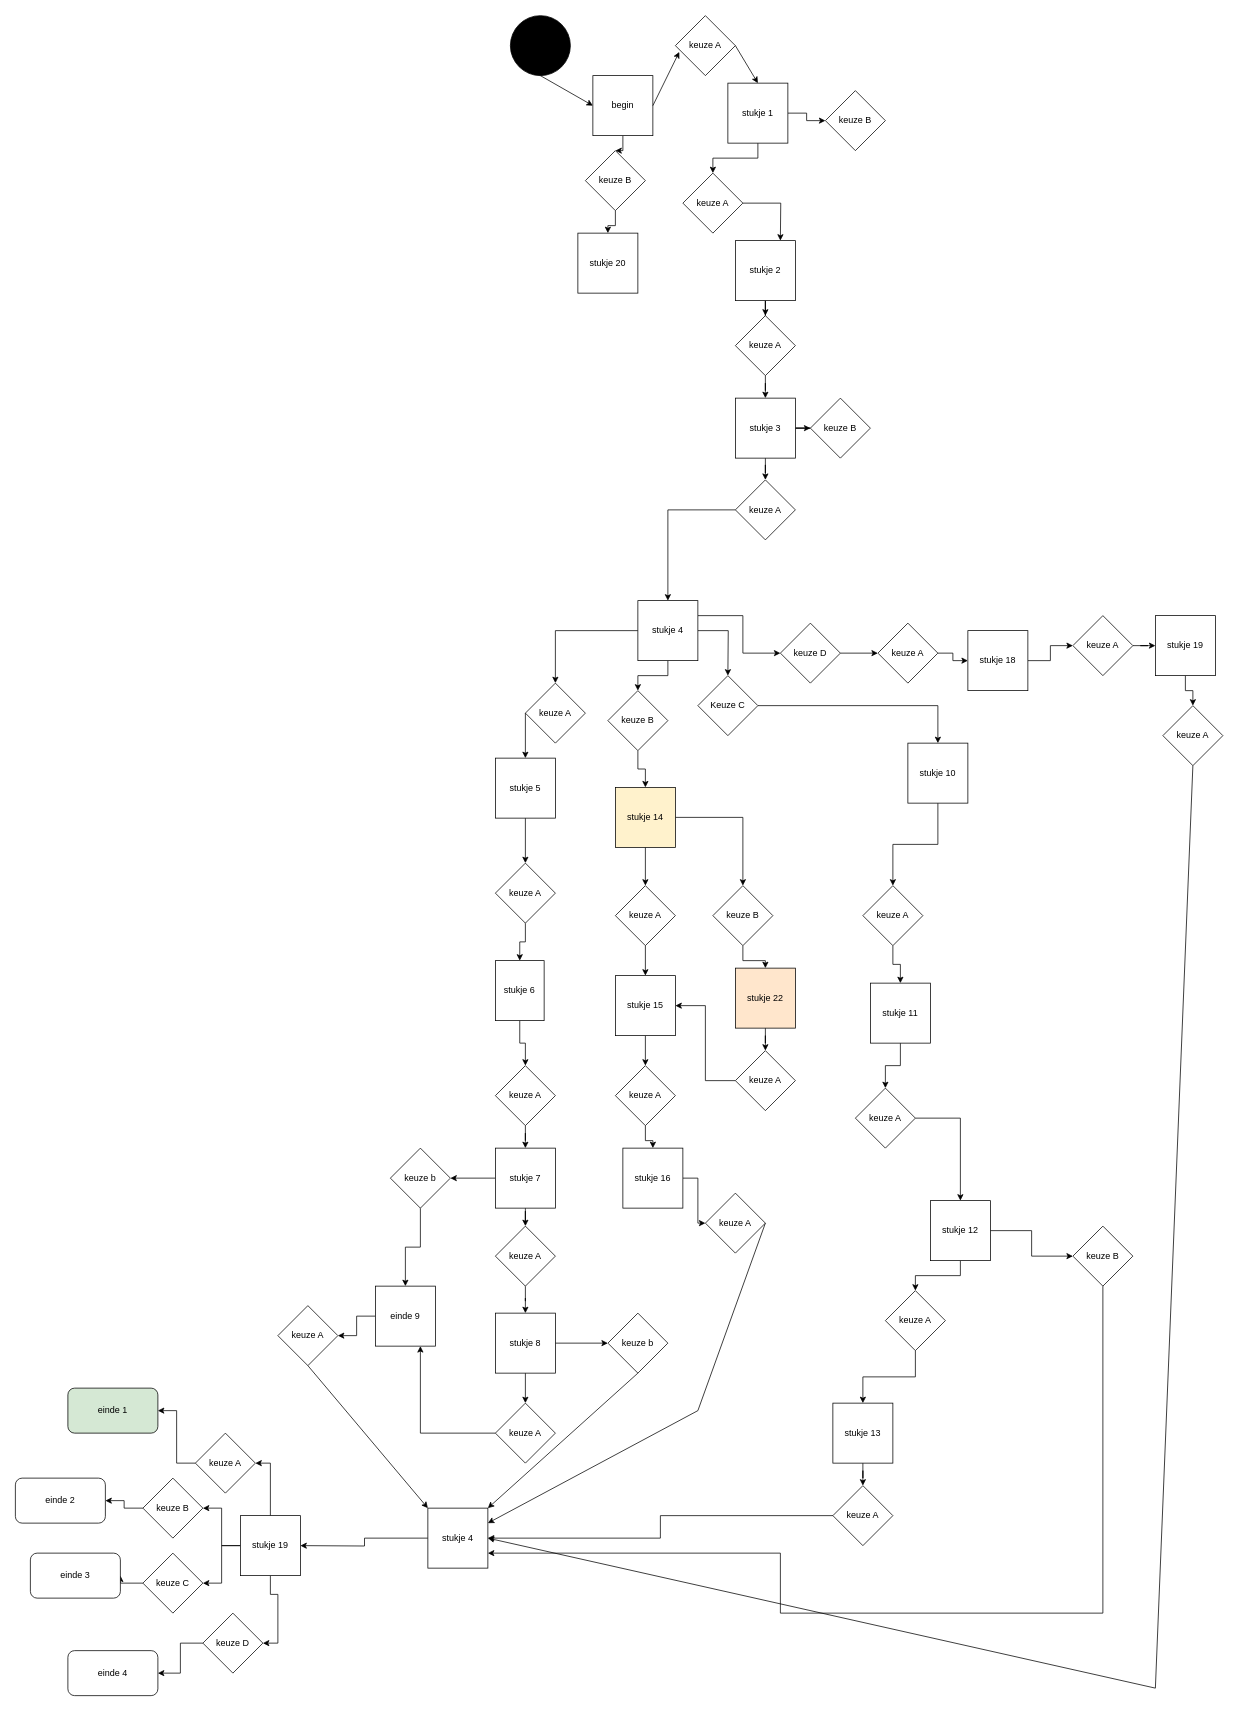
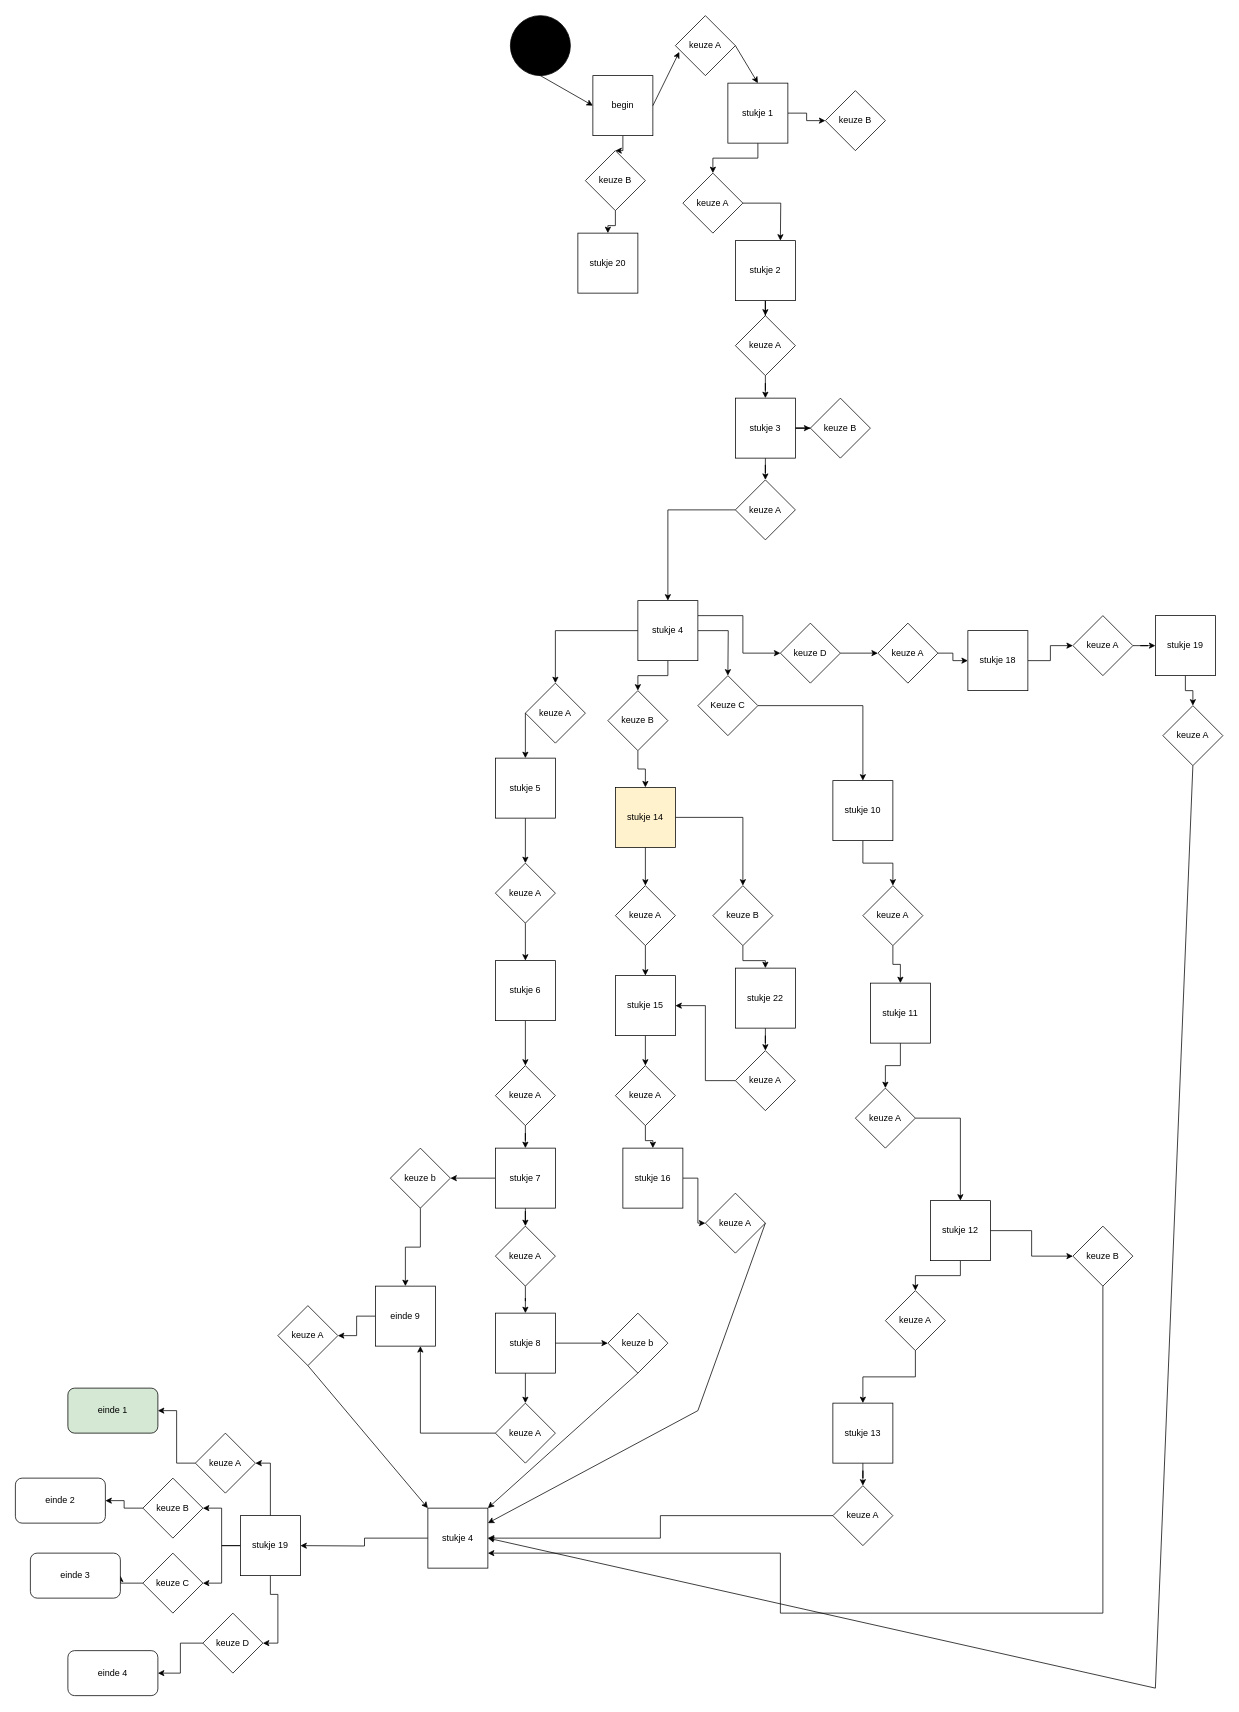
(938, 773) -> (863, 810)
(520, 990) -> (525, 990)
(765, 998) -> (765, 998)
